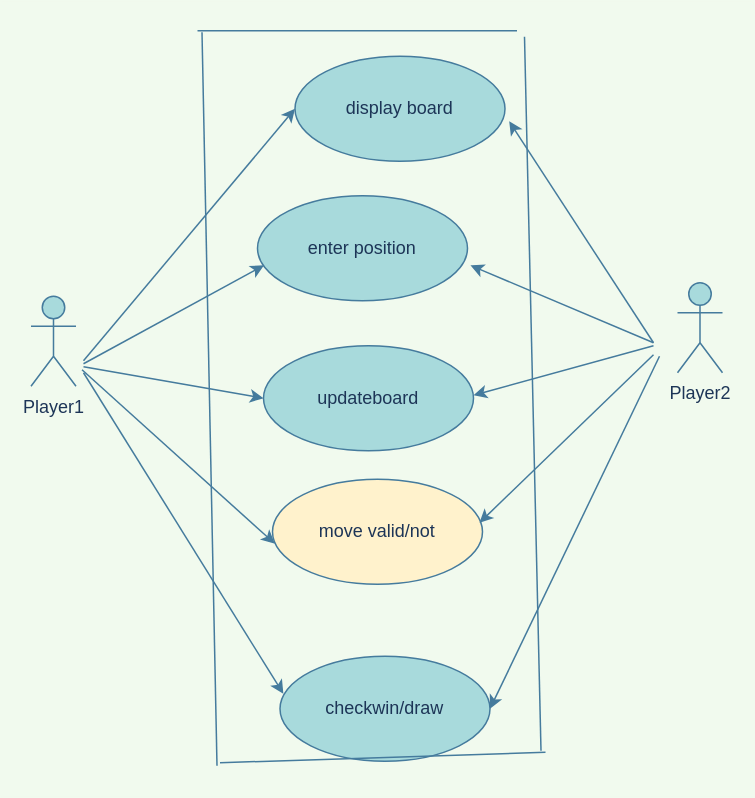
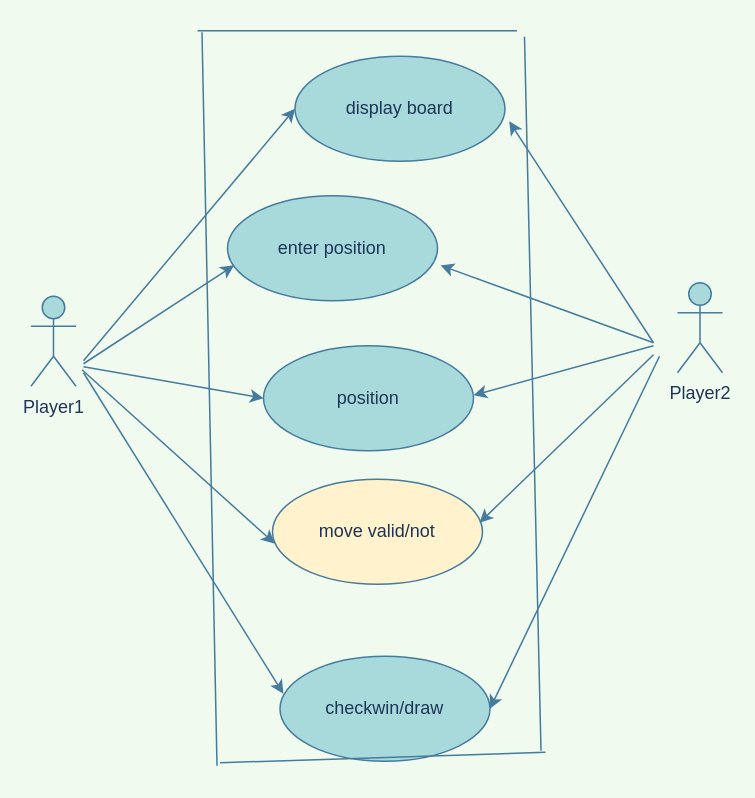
(362, 248) -> (332, 248)
(368, 398) -> (368, 398)
